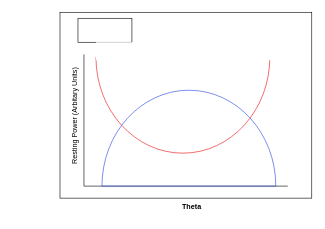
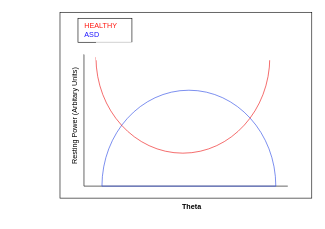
none -> (102, 30)
